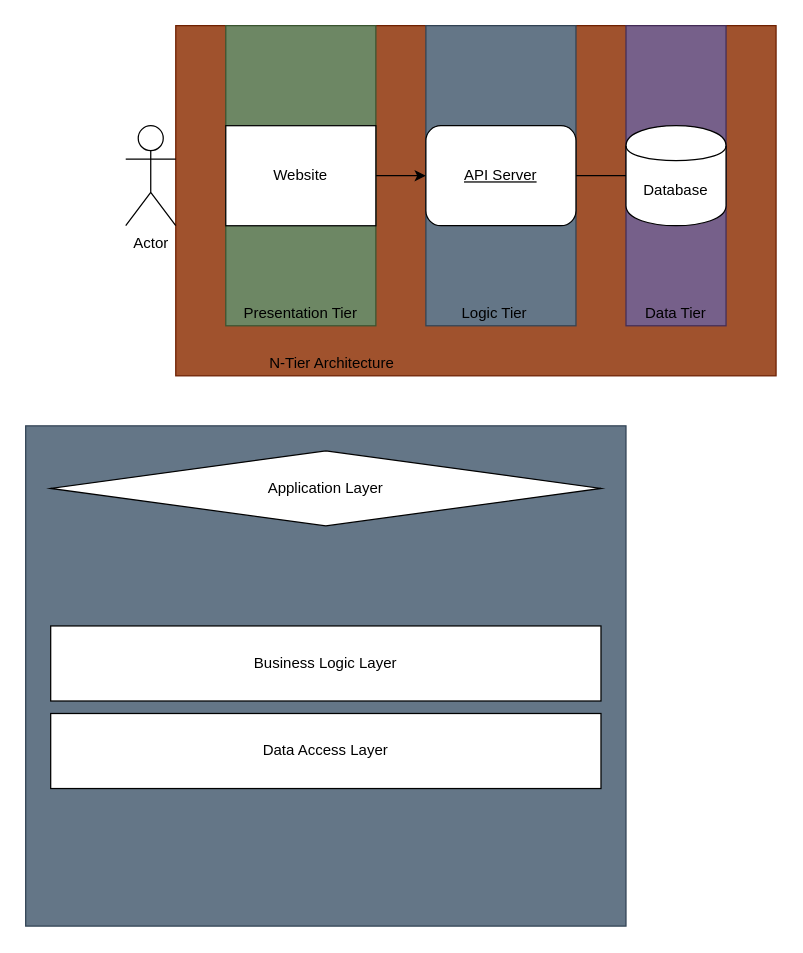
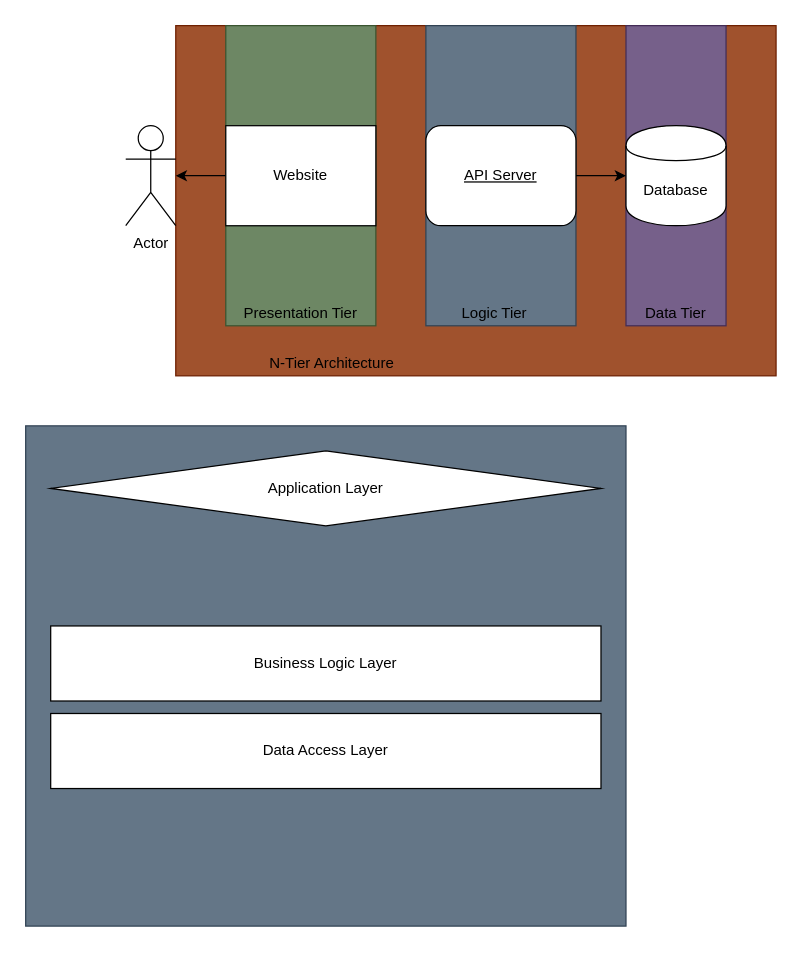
(397, 176) -> (205, 176)
(619, 176) -> (616, 176)
